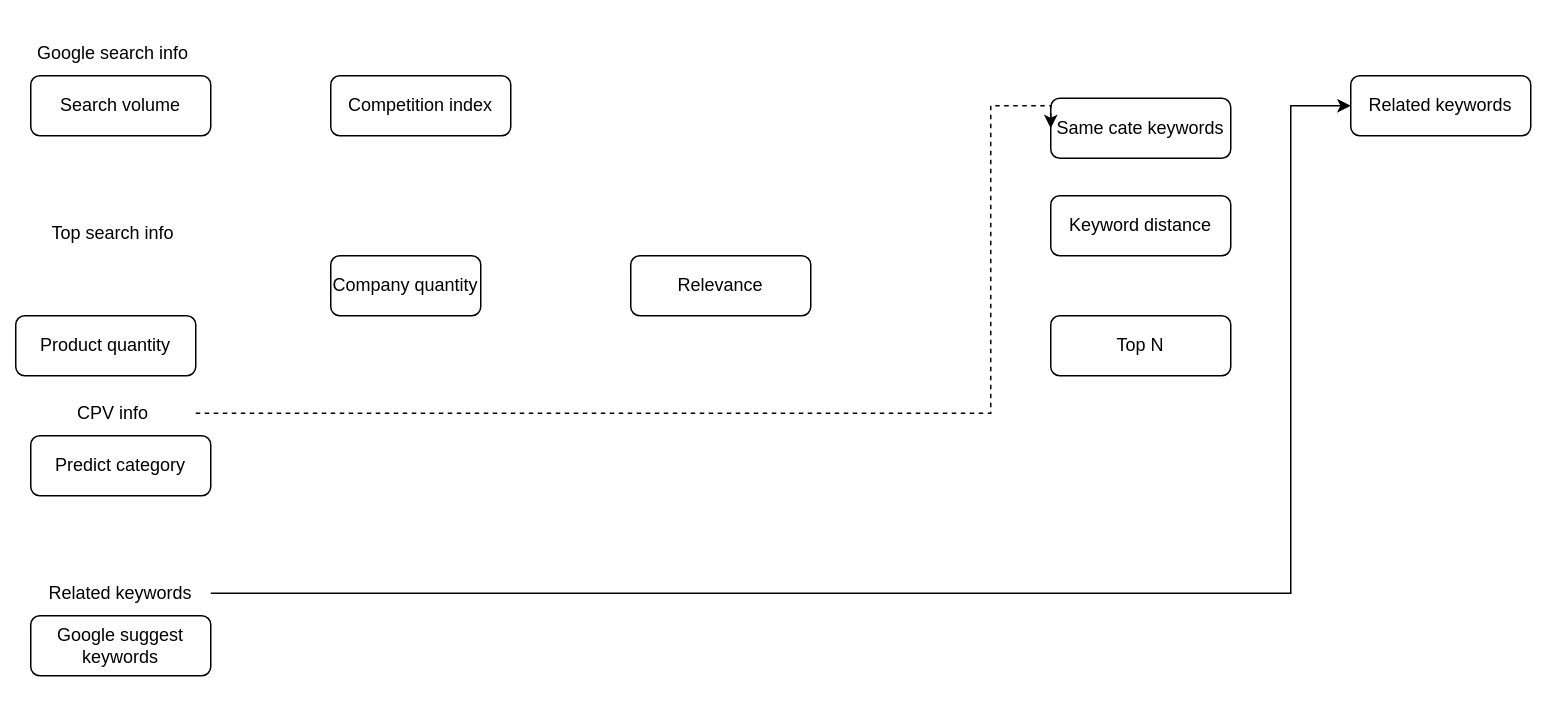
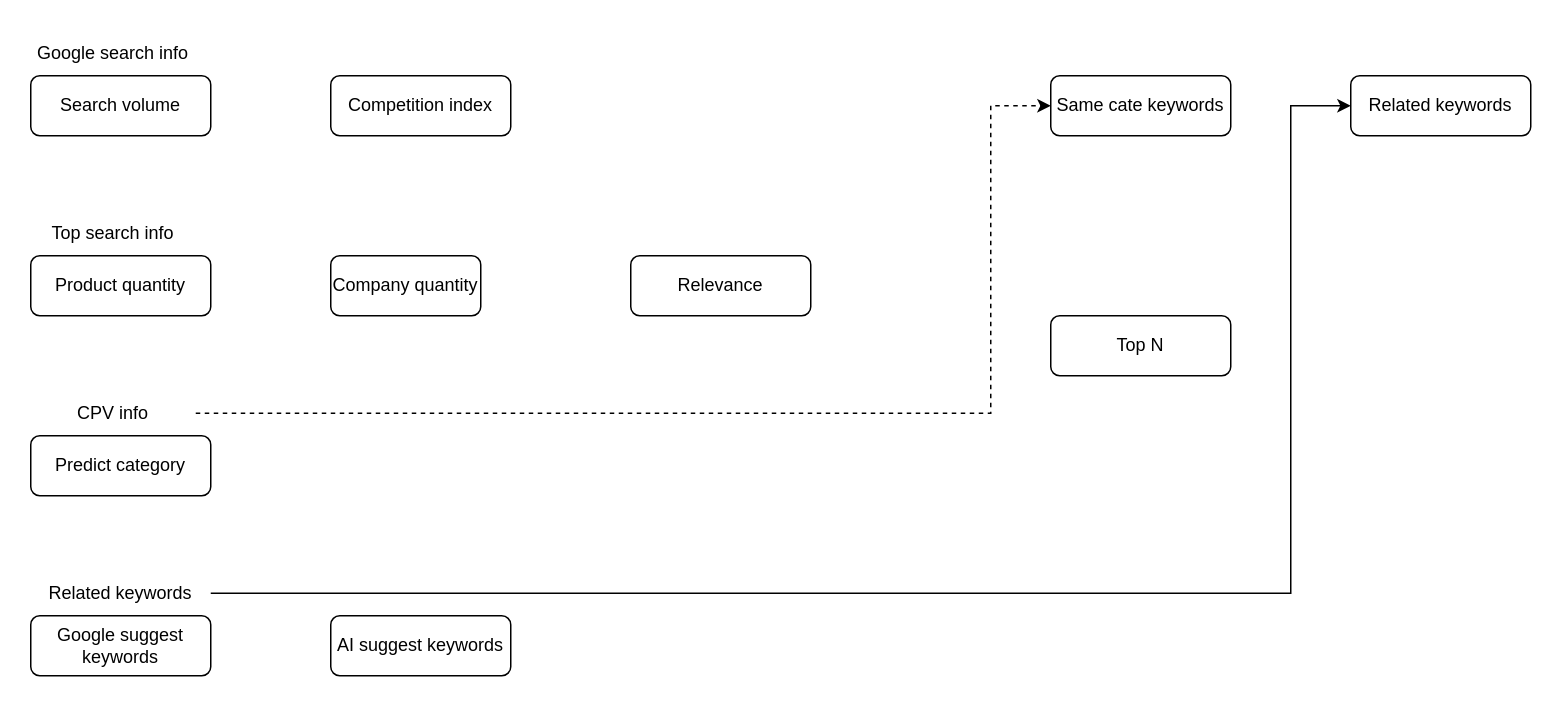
(1141, 128) -> (1141, 106)
(1141, 226) -> none
(106, 346) -> (121, 286)
none -> (421, 646)
